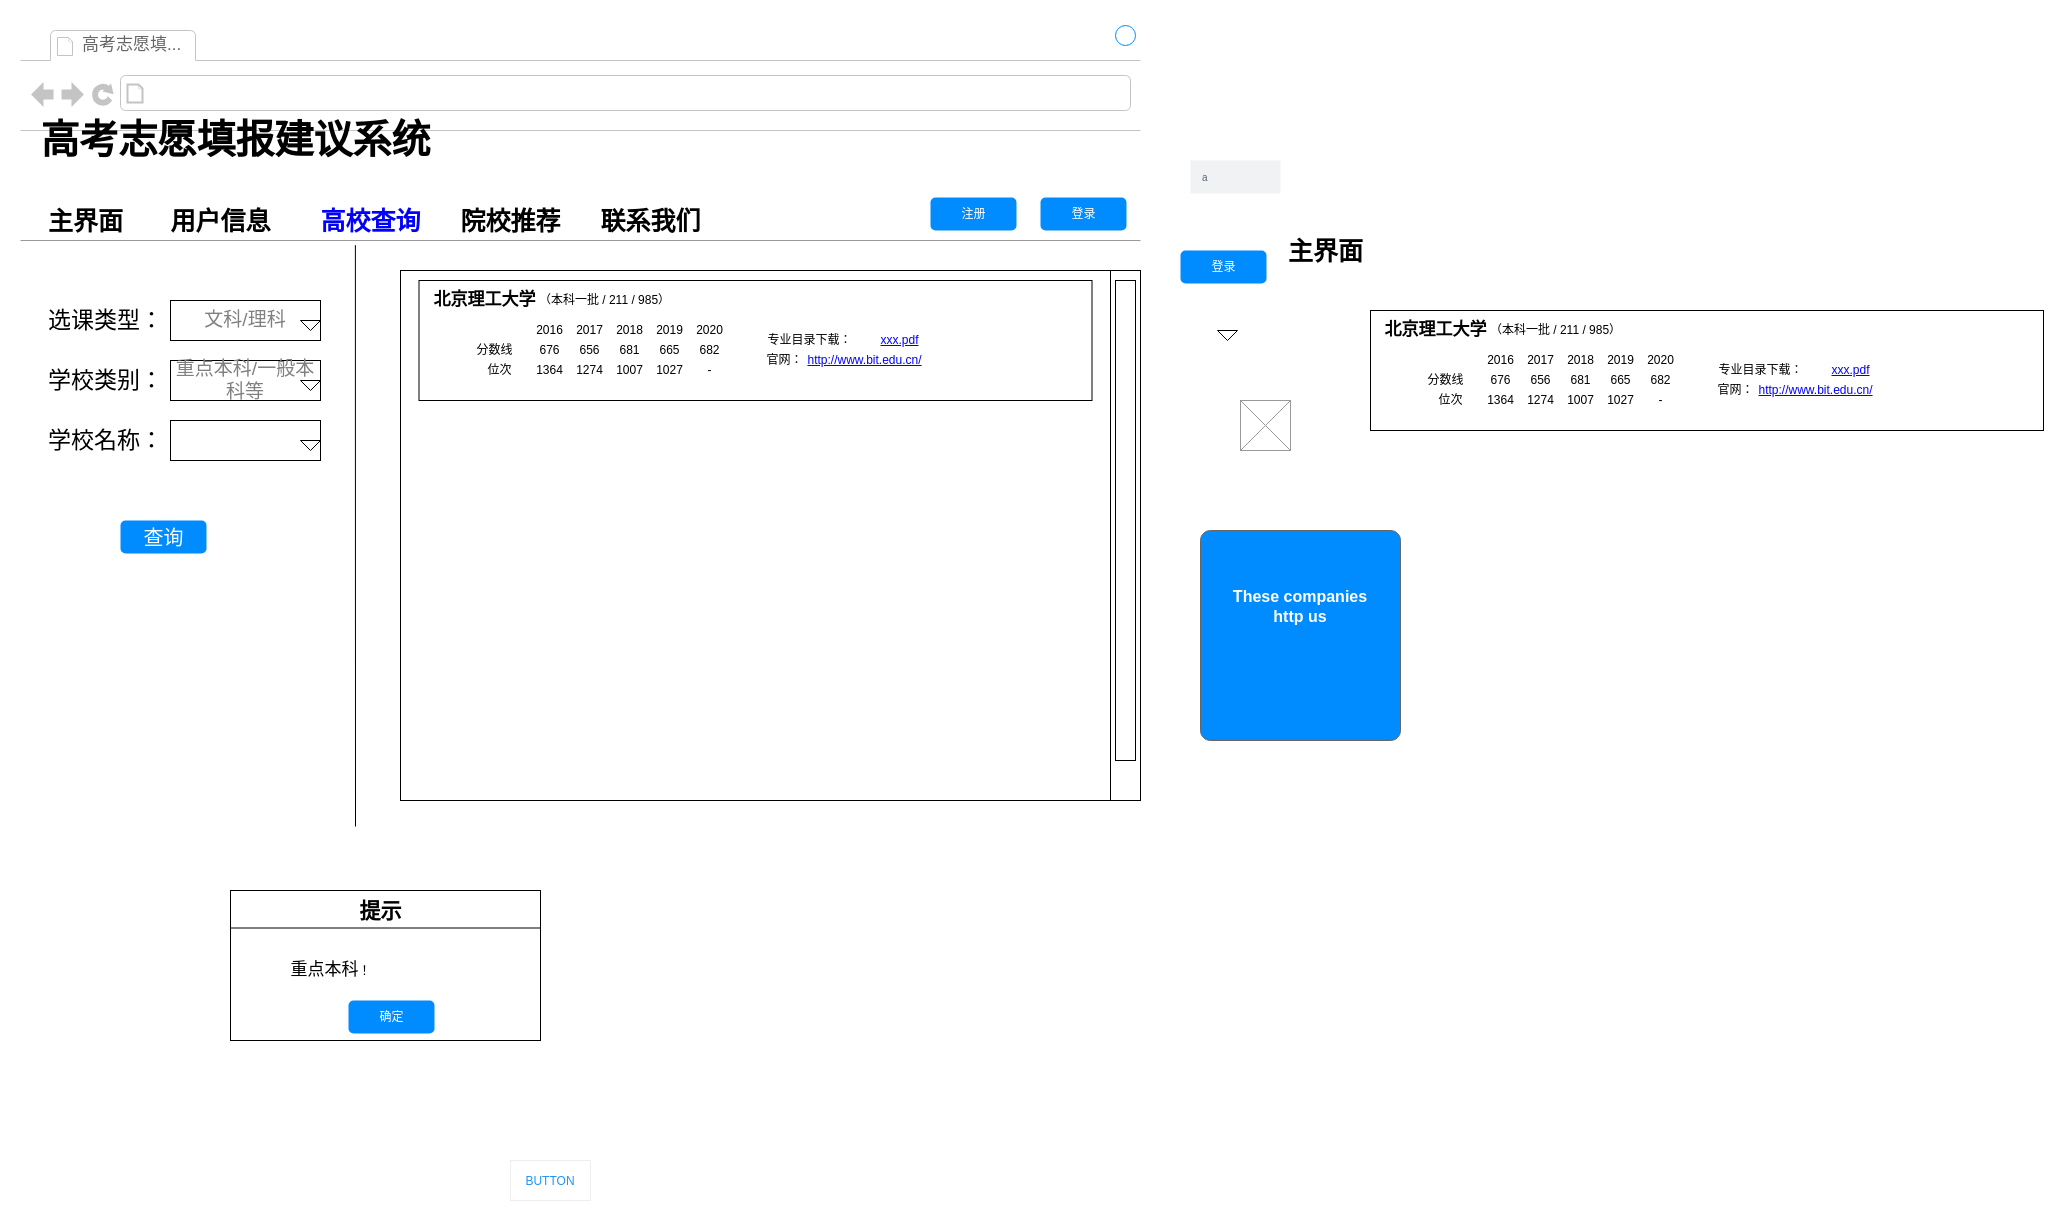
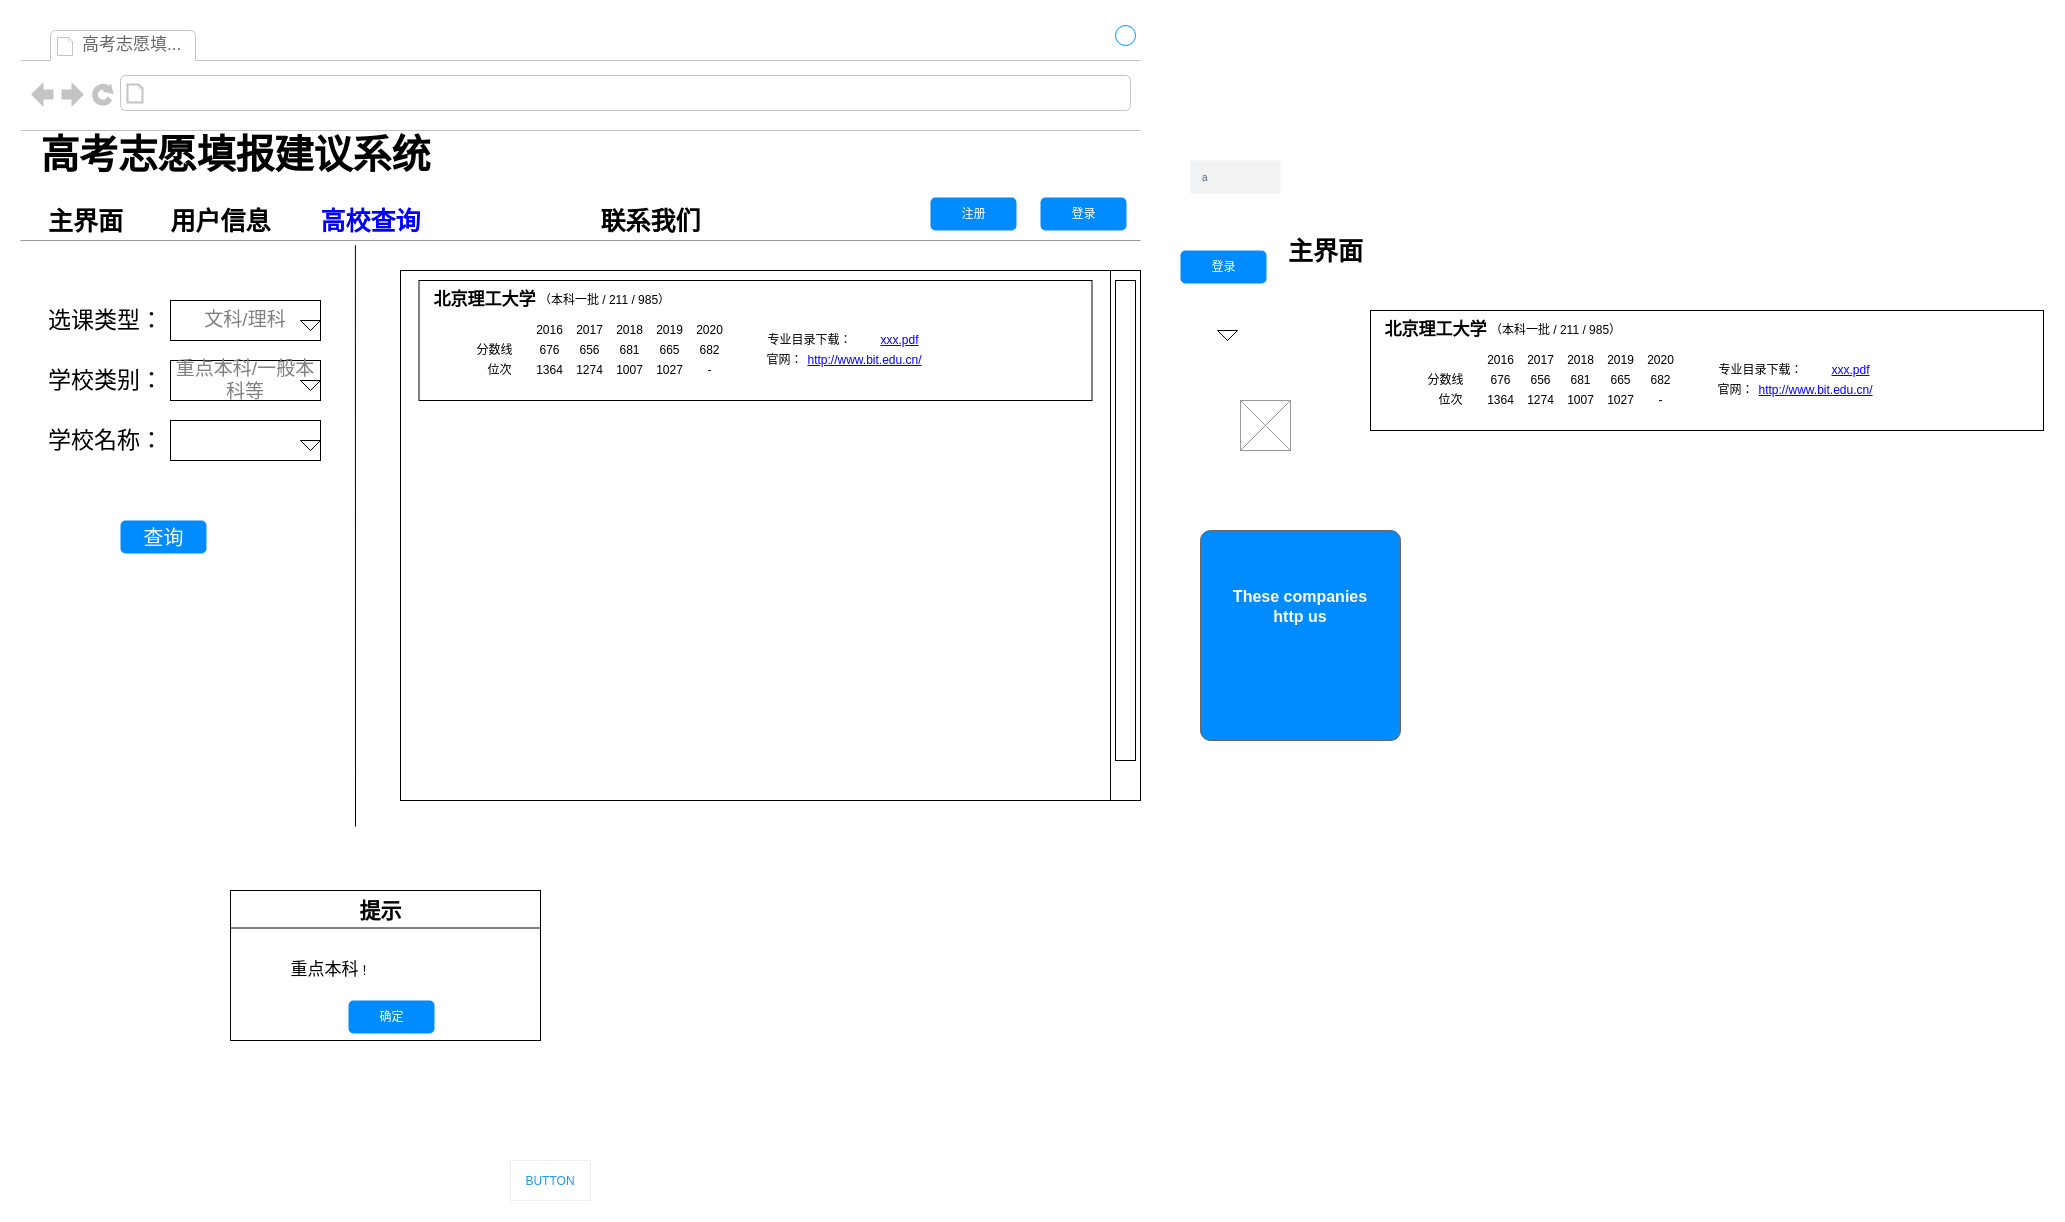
(236, 141) -> (236, 156)
(511, 221) -> none
